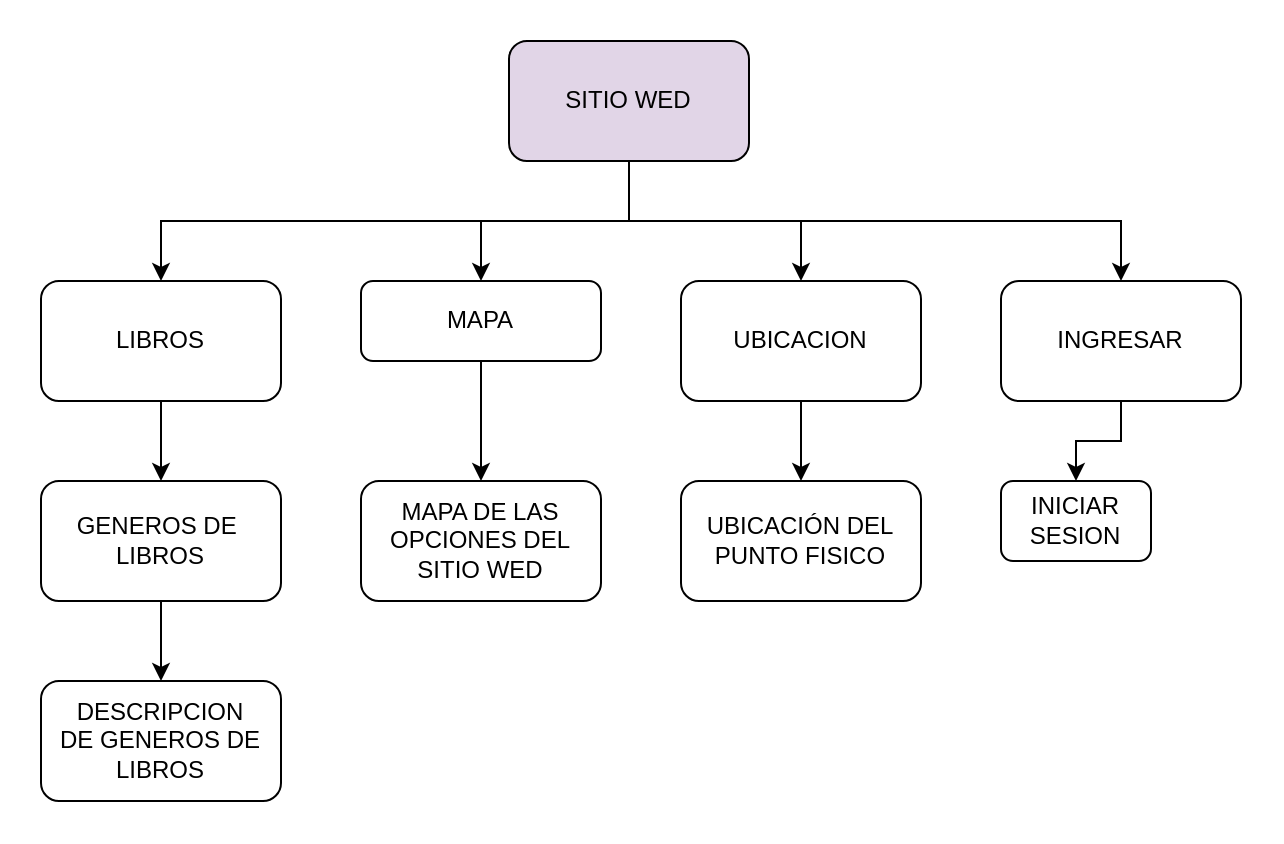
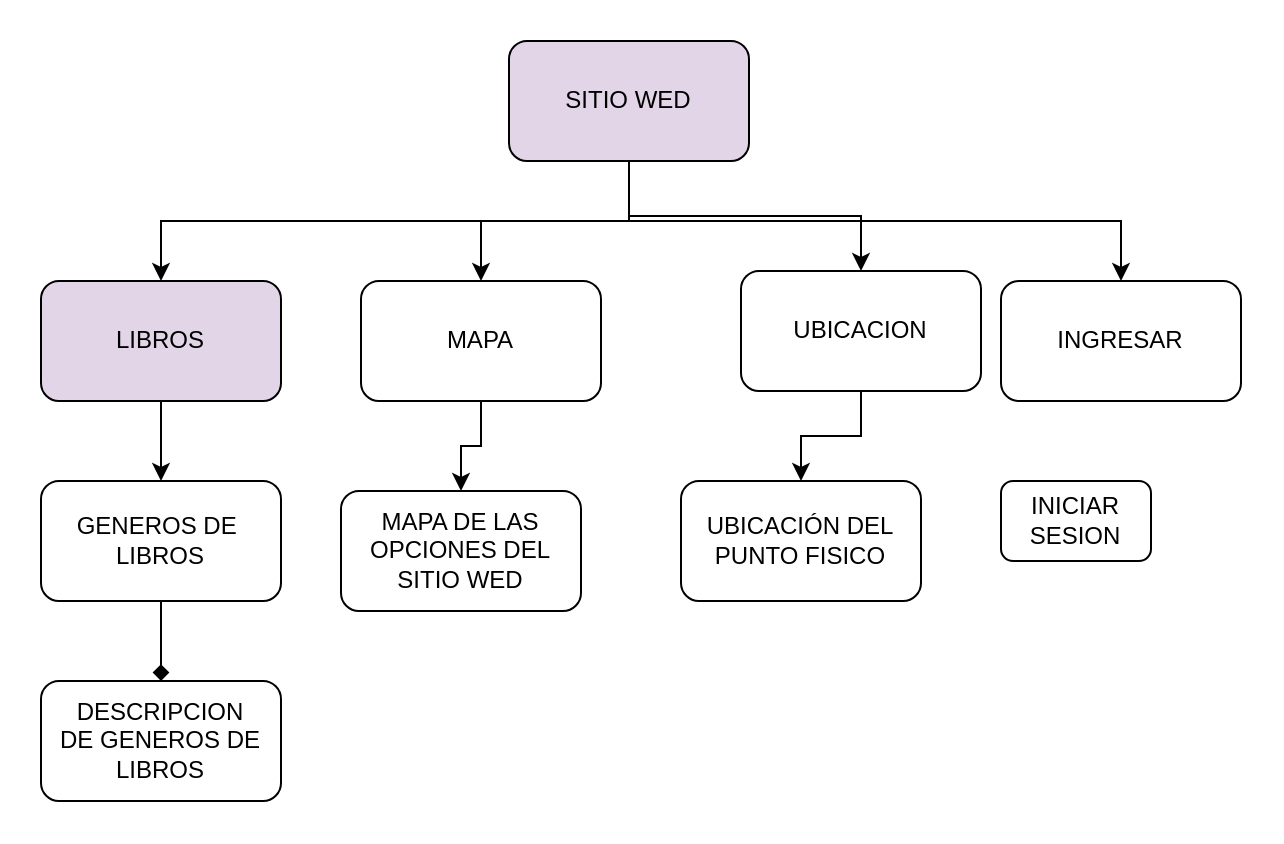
(481, 321) -> (481, 341)
(161, 341) -> (161, 341)
(801, 341) -> (861, 331)
(1105, 441) -> none
(481, 541) -> (461, 551)
(161, 666) -> (161, 665)
